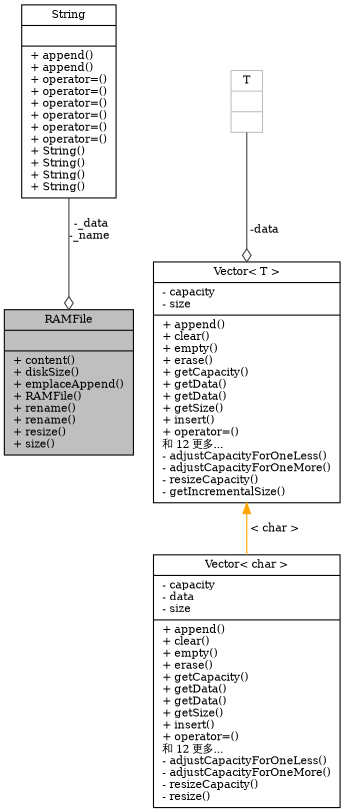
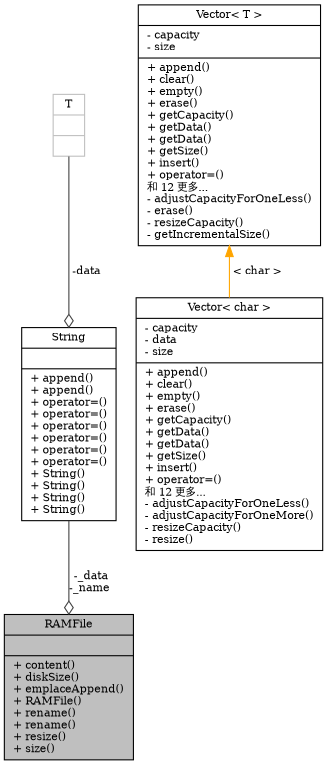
(247, 191) -> (69, 235)
(247, 468) -> (170, 211)
